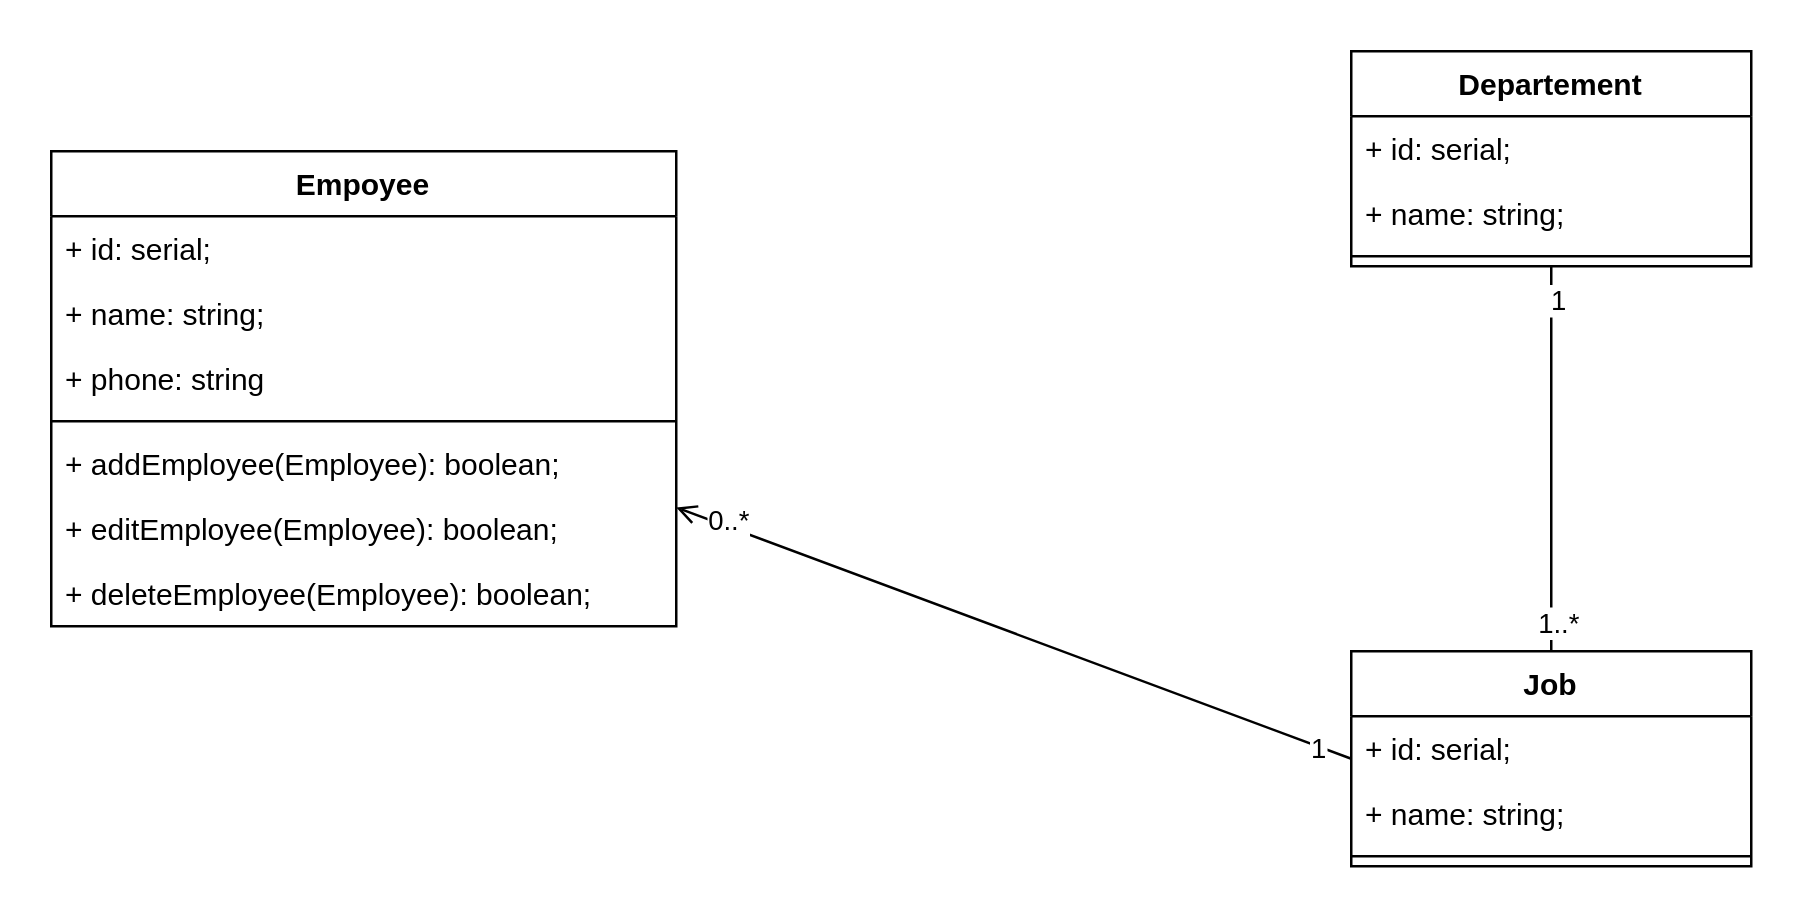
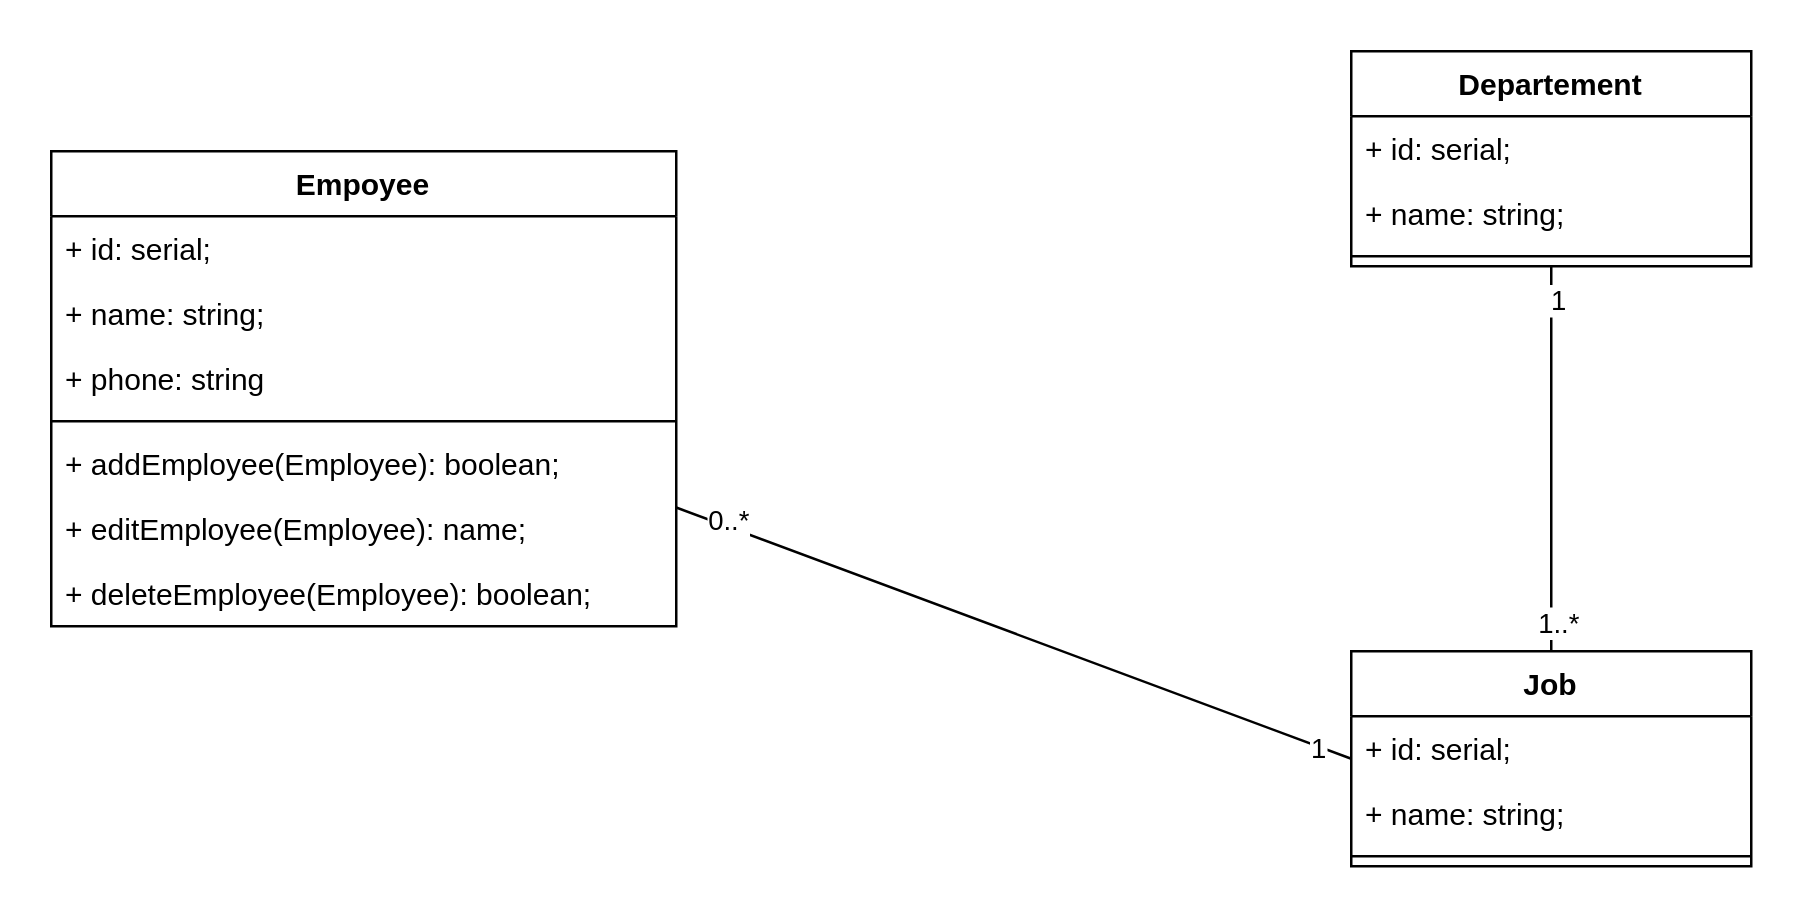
(684, 510) -> (683, 510)
(321, 532) -> (299, 532)
